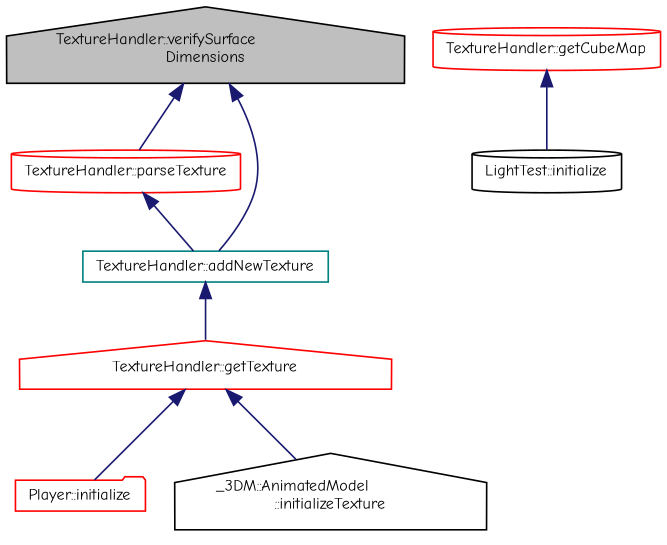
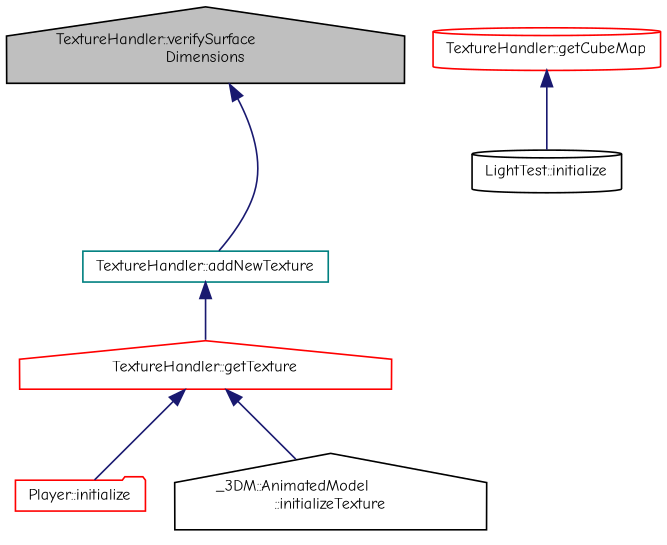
(126, 171) -> none
